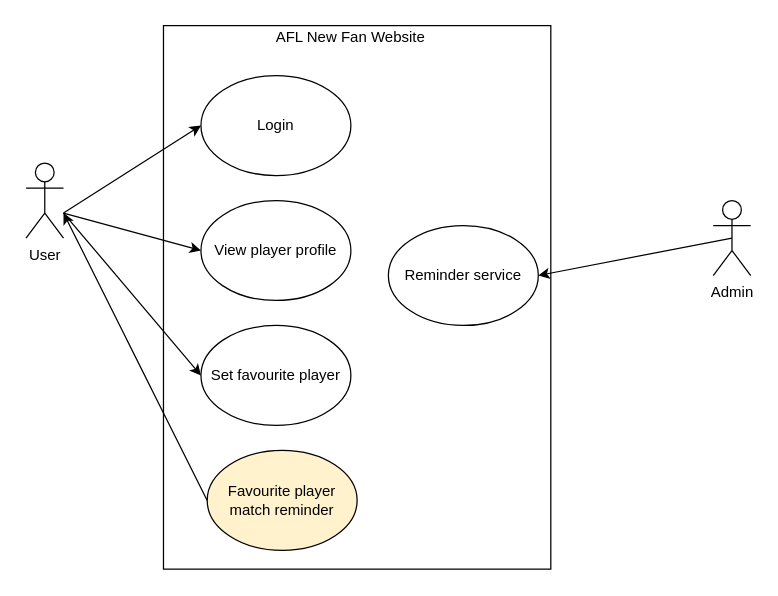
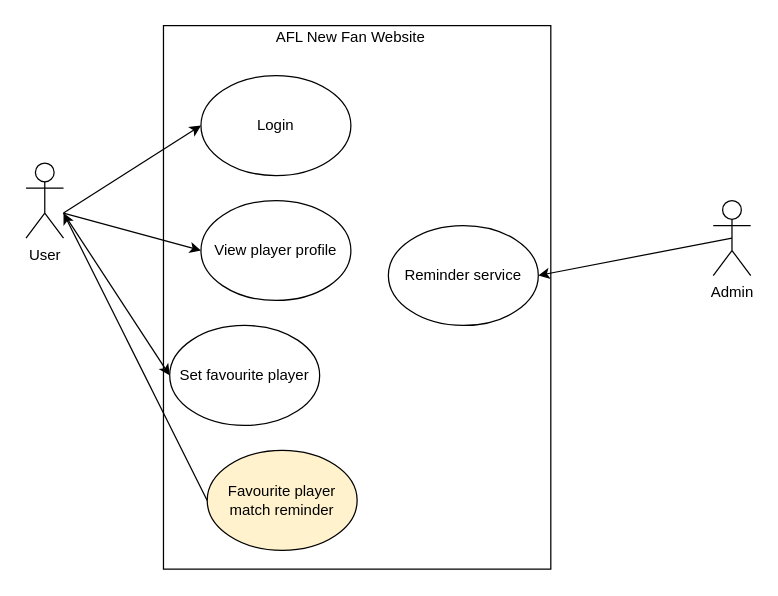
(276, 376) -> (244, 376)
